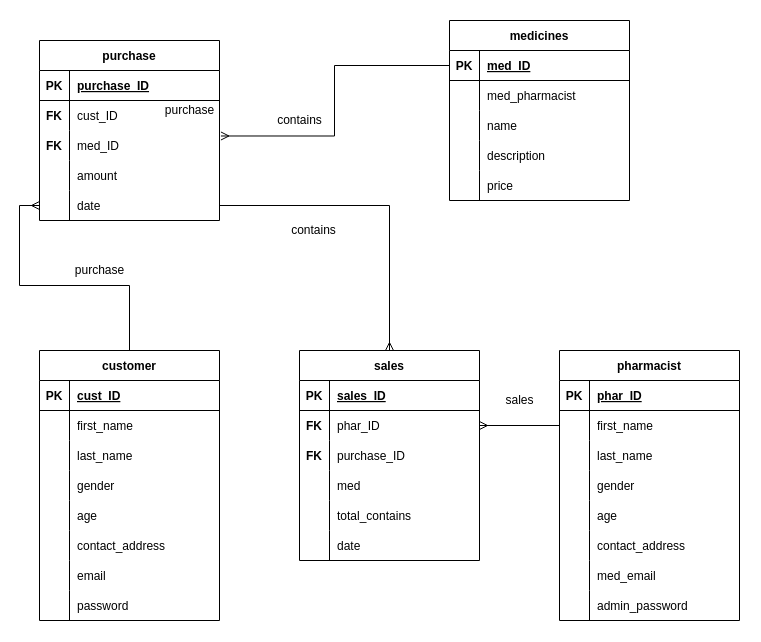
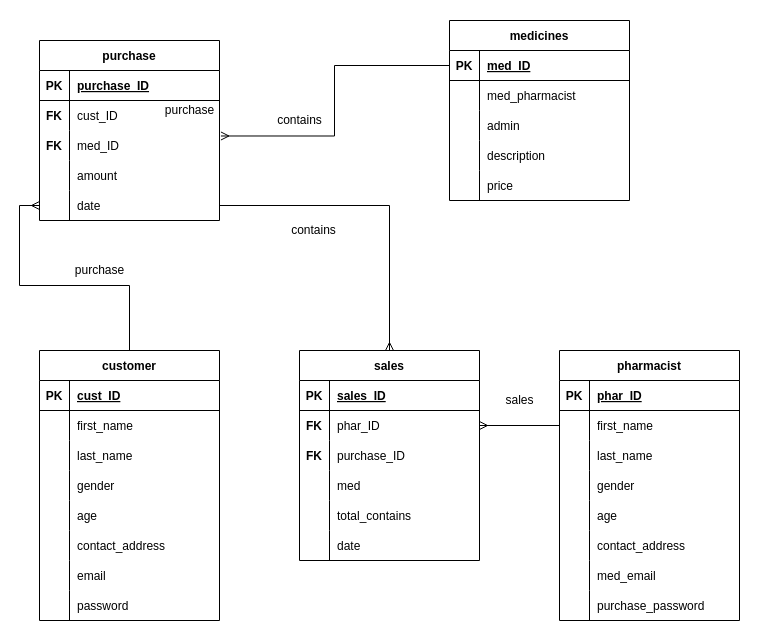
(500, 126) -> (502, 126)
(642, 606) -> (654, 606)
